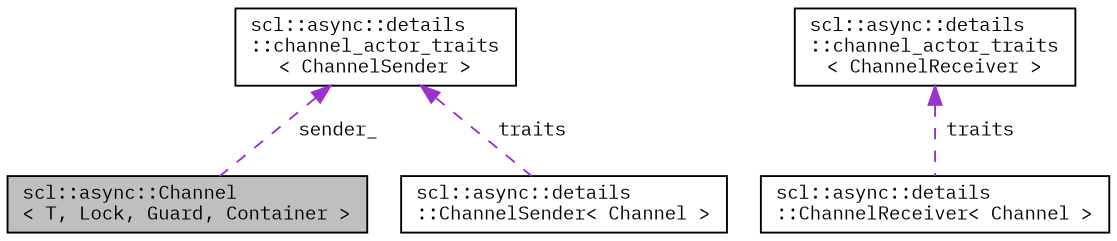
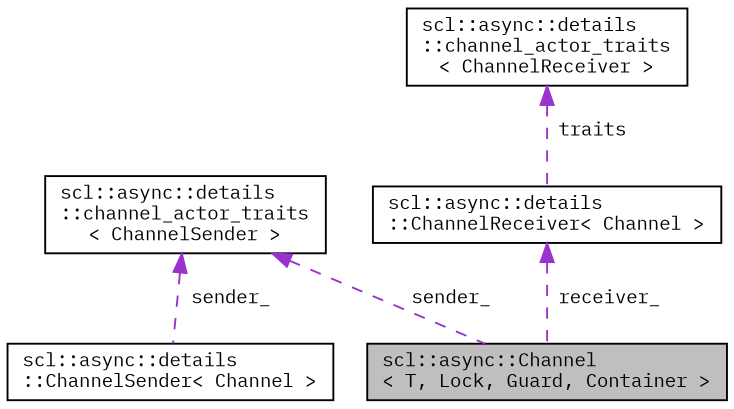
(527, 131) -> (226, 299)
none -> (547, 303)
